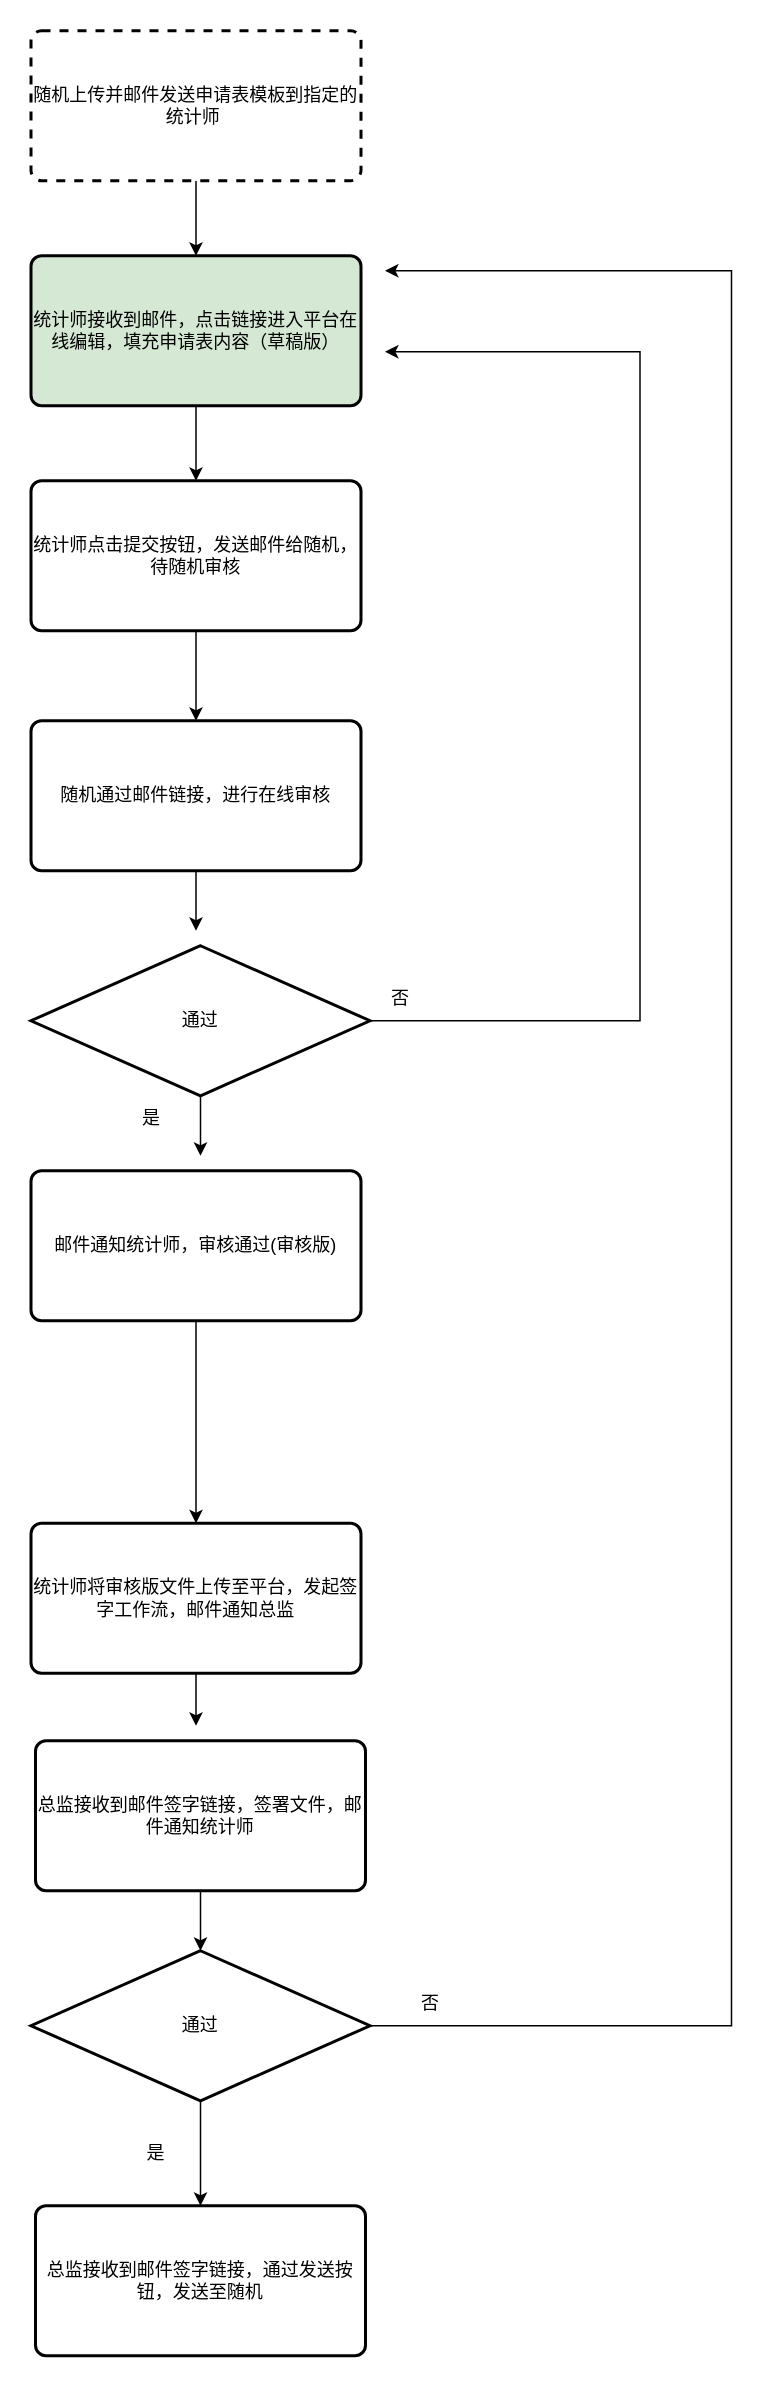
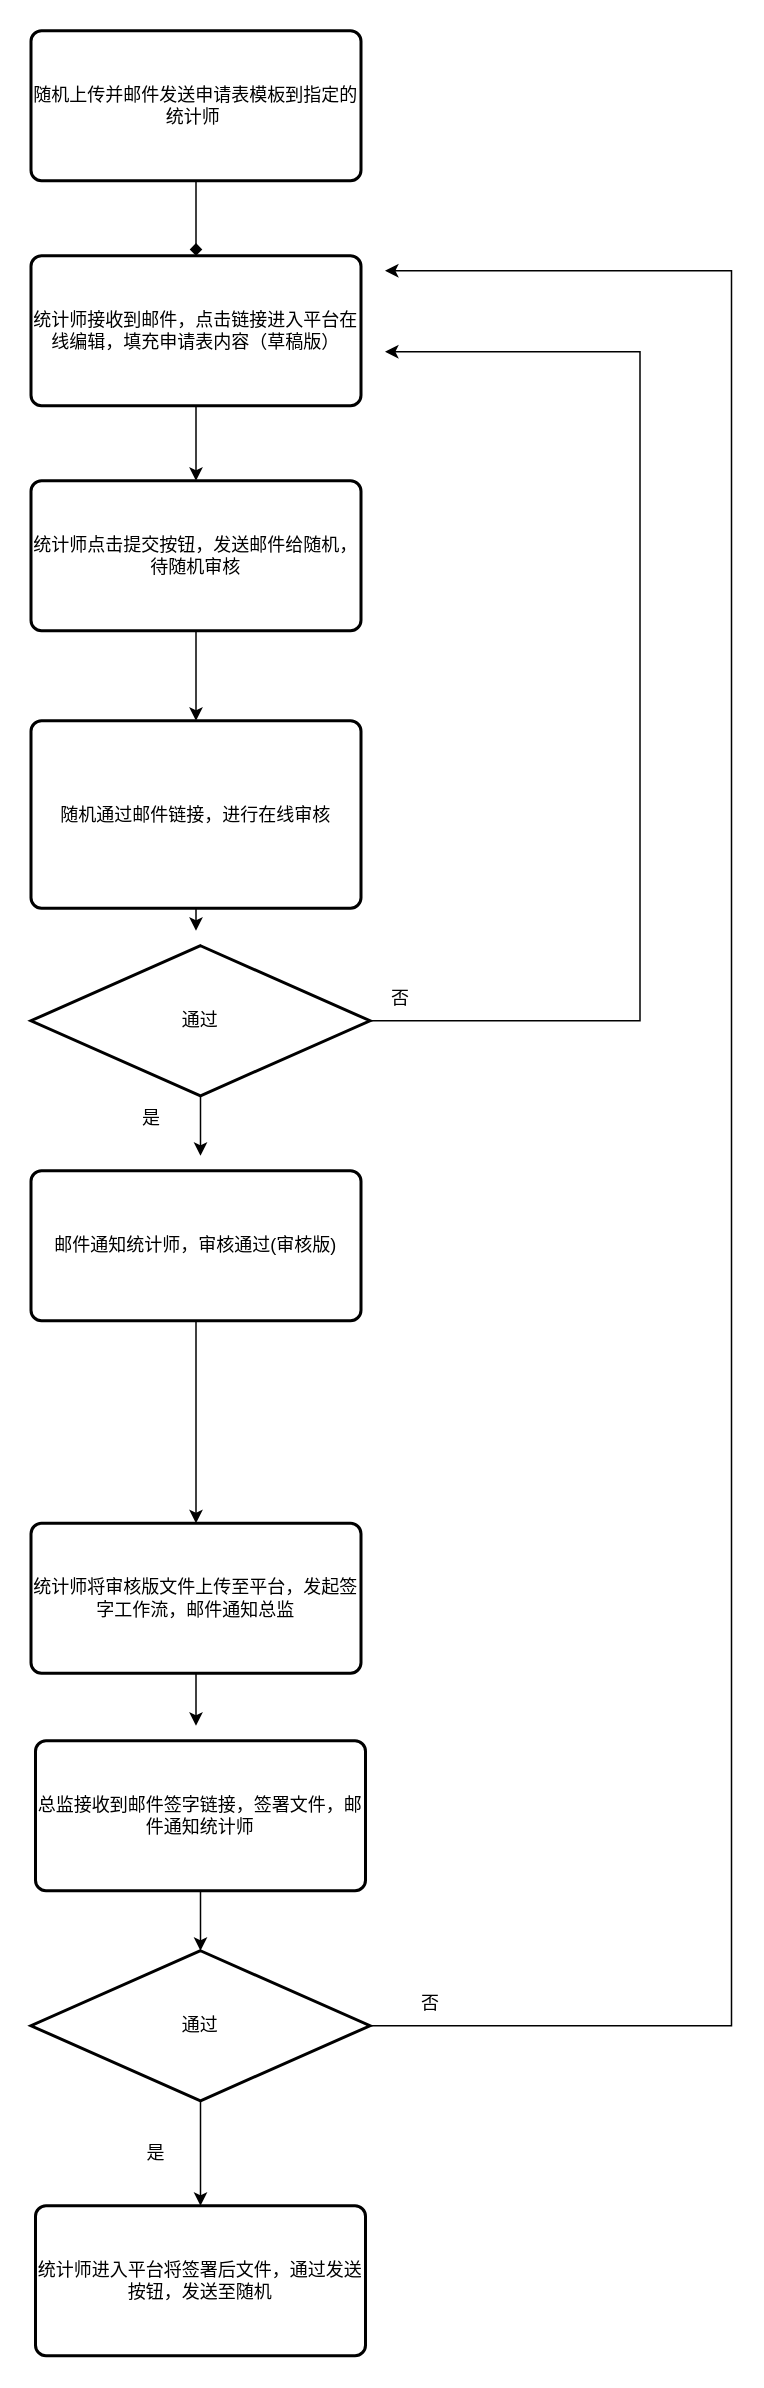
(196, 106) -> (196, 106)
(196, 244) -> (196, 243)
(196, 331) -> (196, 331)
(196, 796) -> (196, 815)
(200, 2281) -> (200, 2281)
